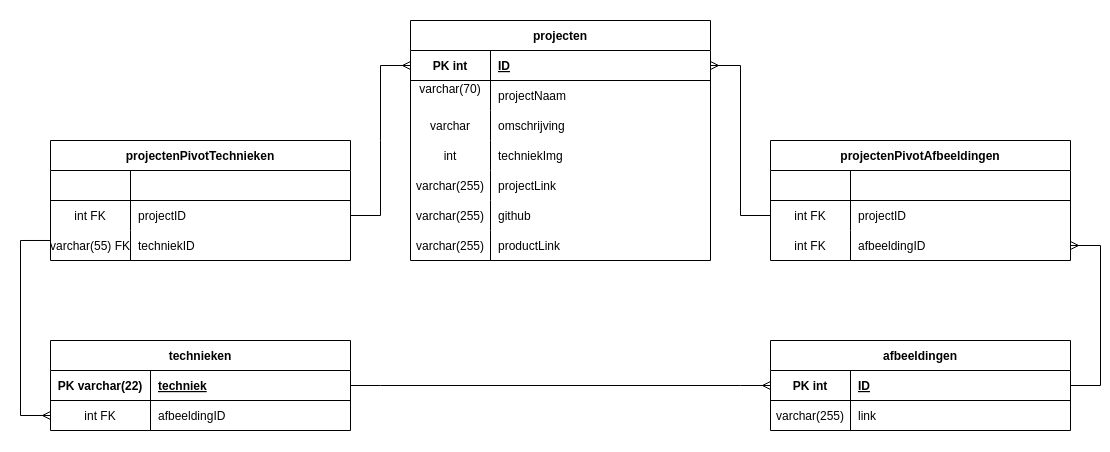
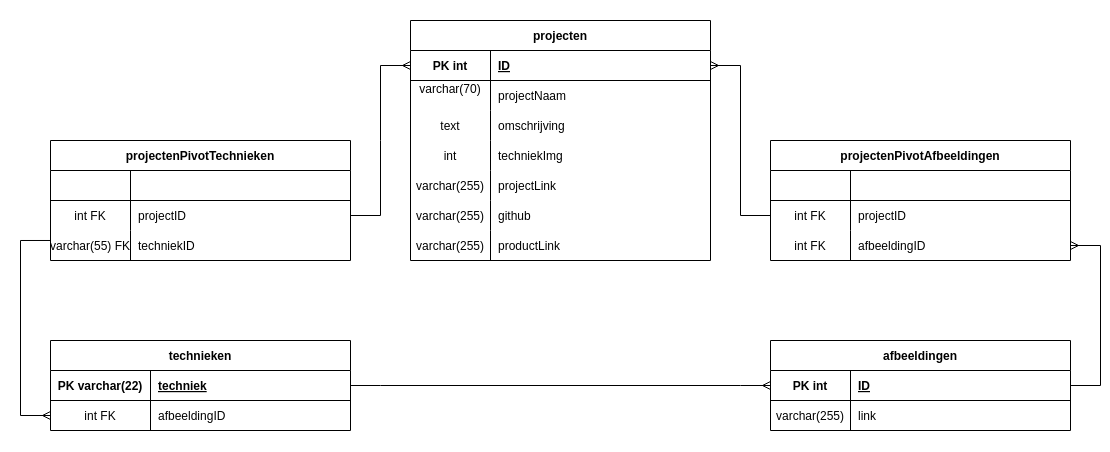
(450, 126) -> (450, 126)
